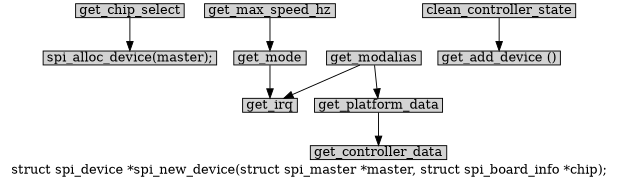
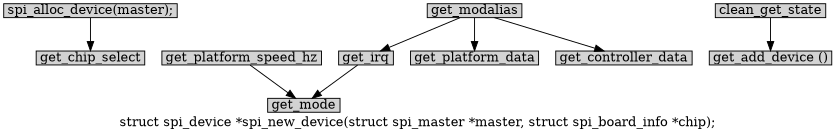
(270, 11) -> (242, 58)
(499, 11) -> (771, 11)
(130, 30) -> (90, 30)
(270, 77) -> (339, 79)
(379, 124) -> (545, 33)
